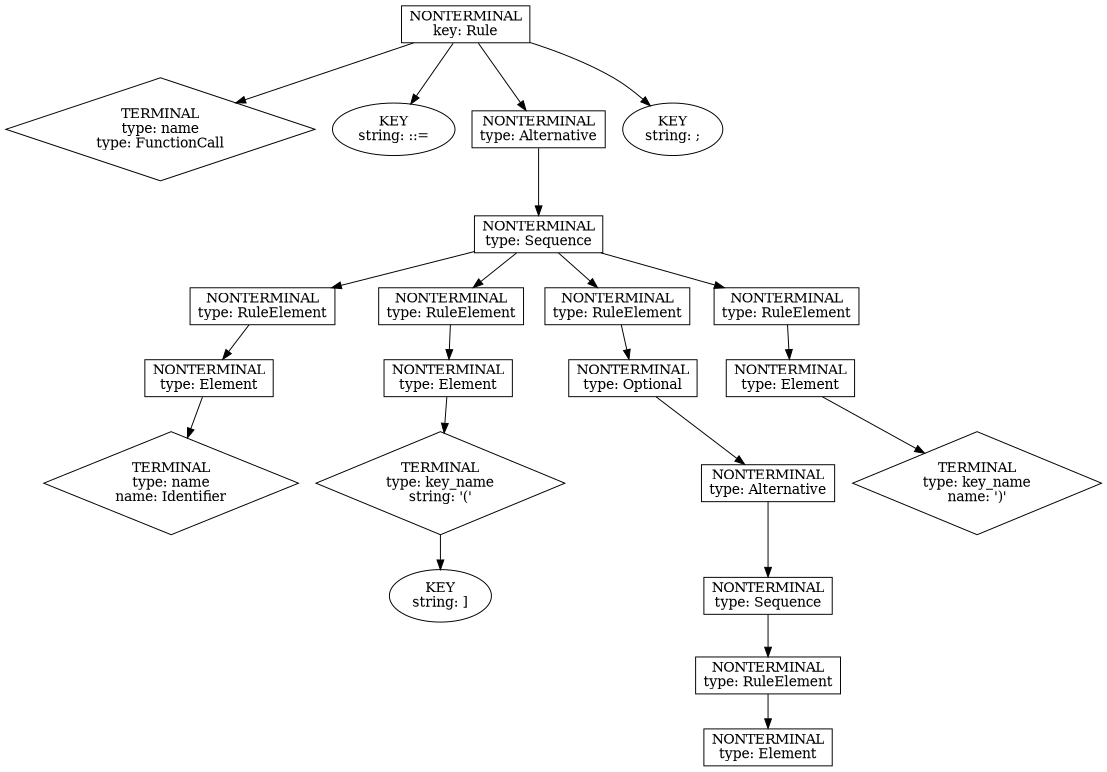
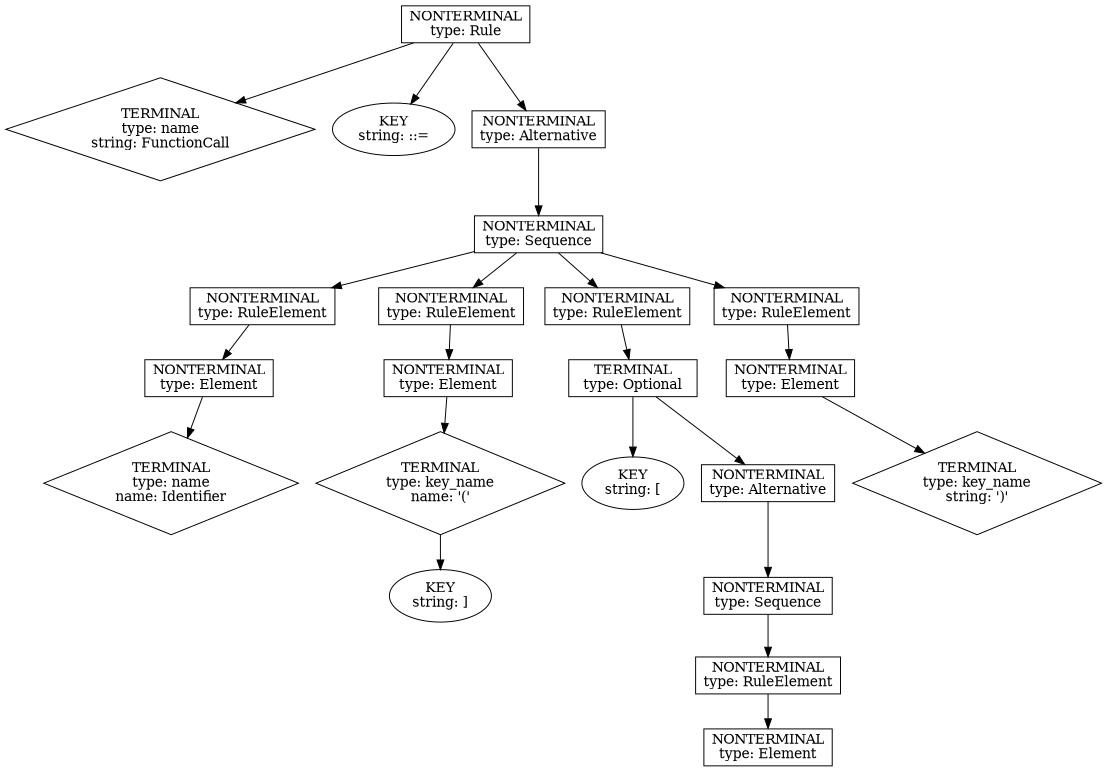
(466, 24) -> (466, 24)
(160, 129) -> (160, 129)
(673, 129) -> none
(633, 378) -> (633, 378)
(440, 483) -> (440, 483)
none -> (633, 483)
(977, 483) -> (977, 483)
